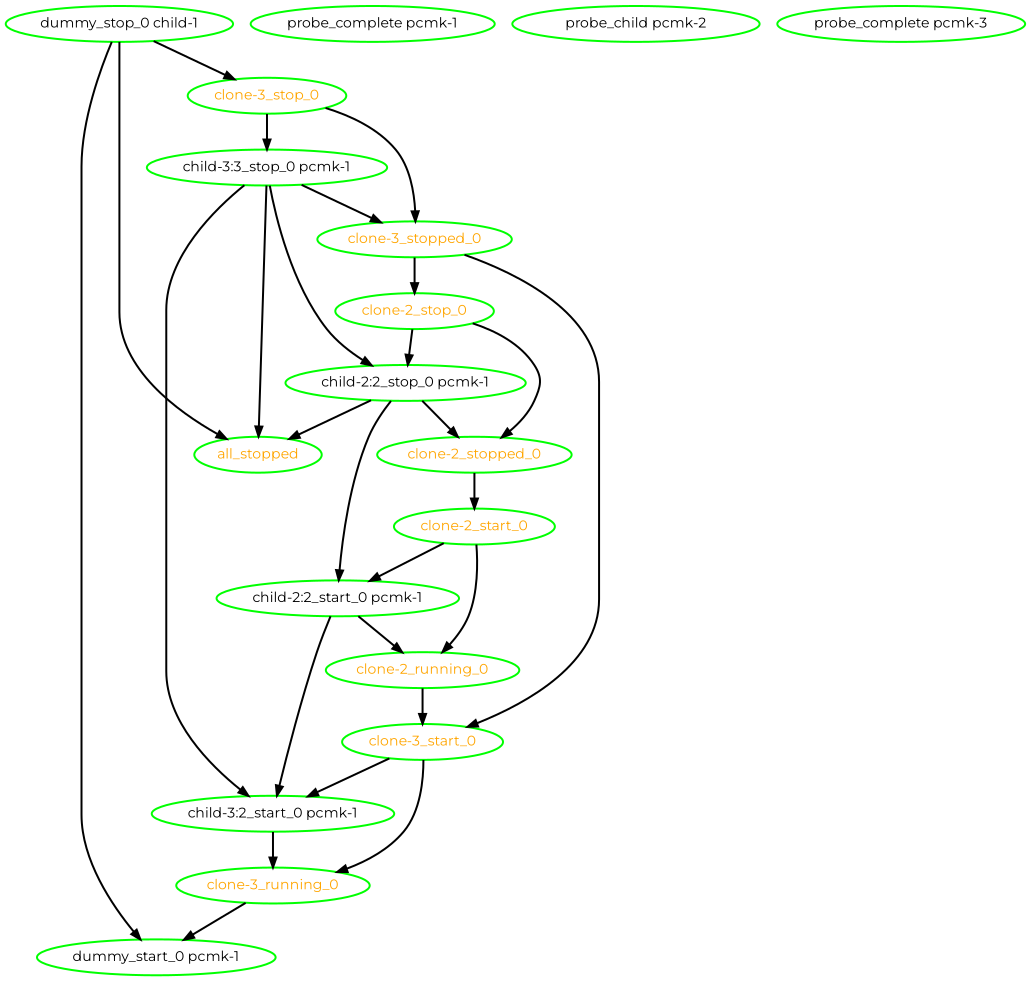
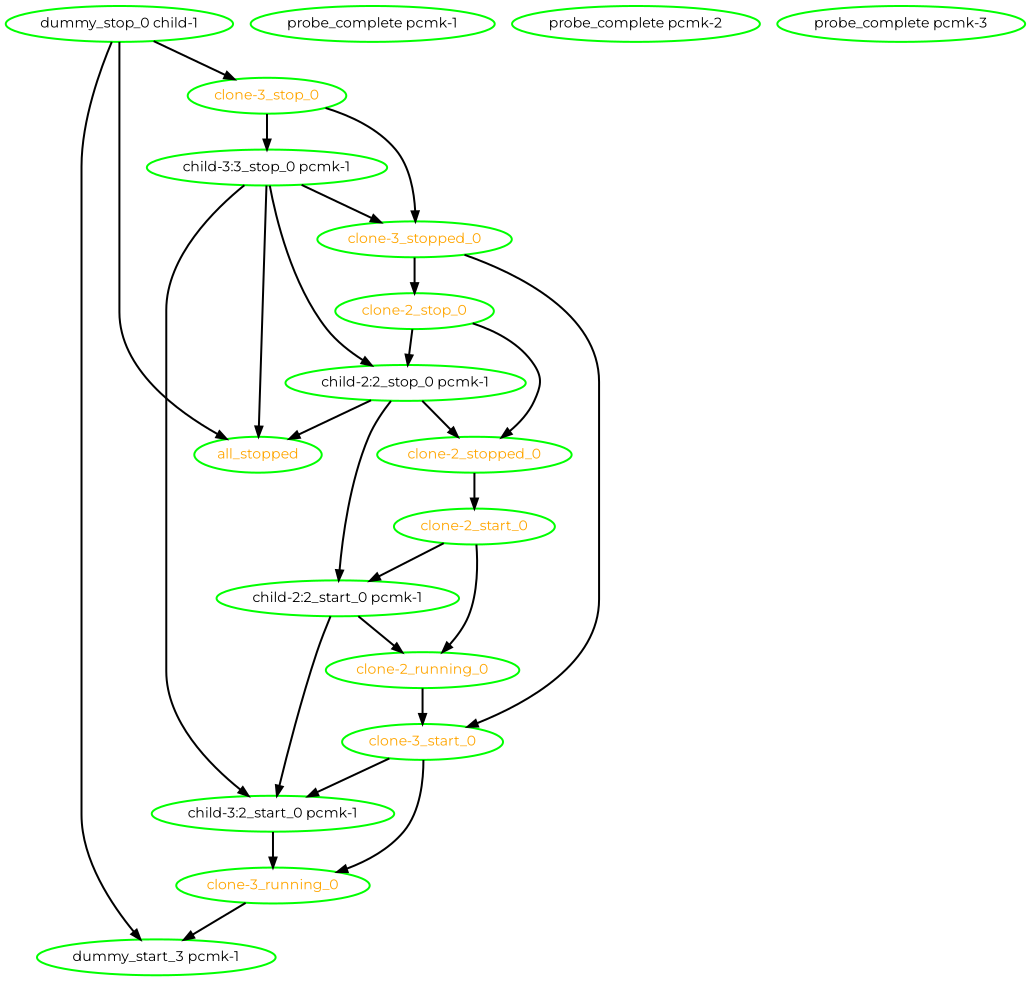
(636, 24) -> (636, 24)
(156, 957) -> (156, 957)
